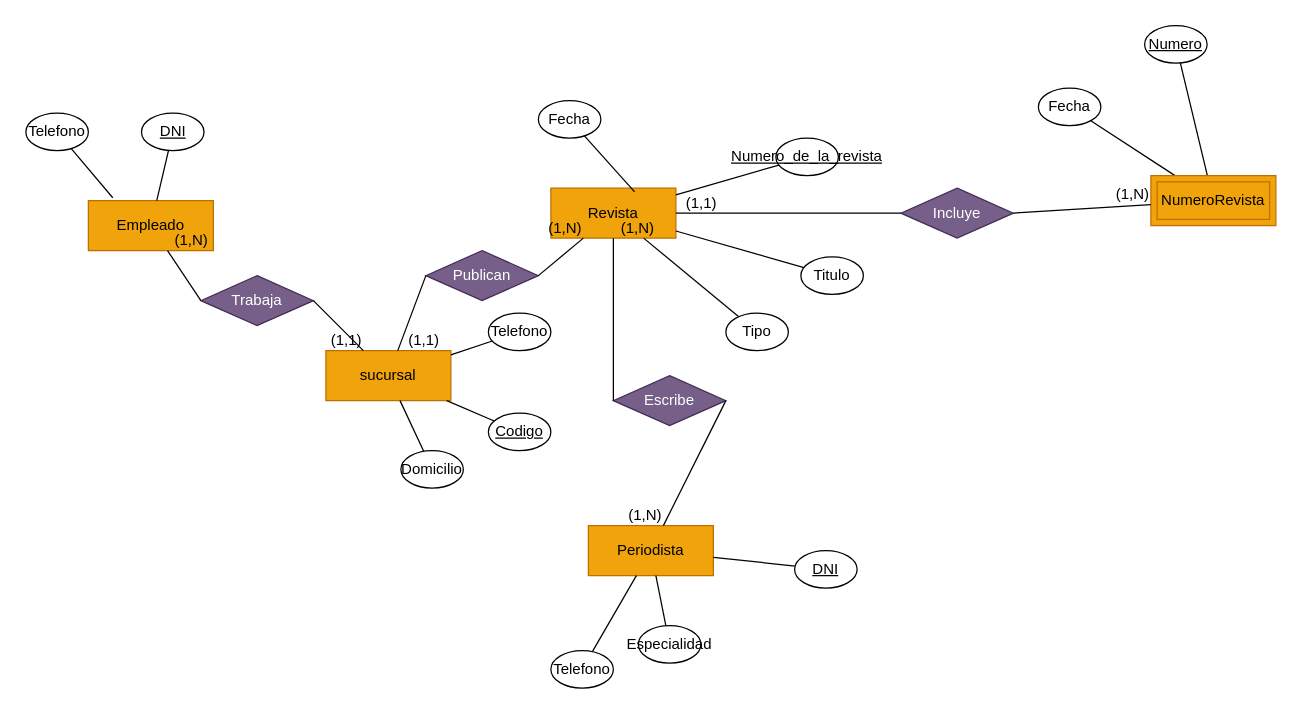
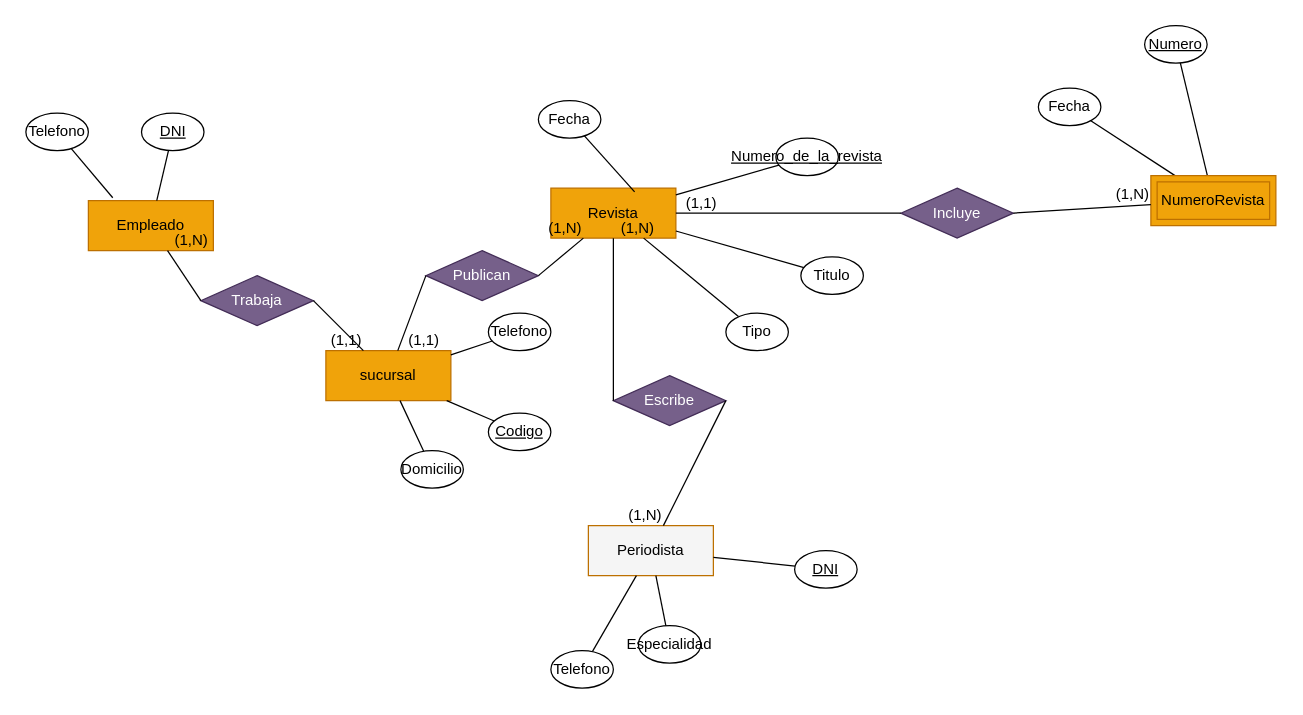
(651, 551) -> (651, 551)
